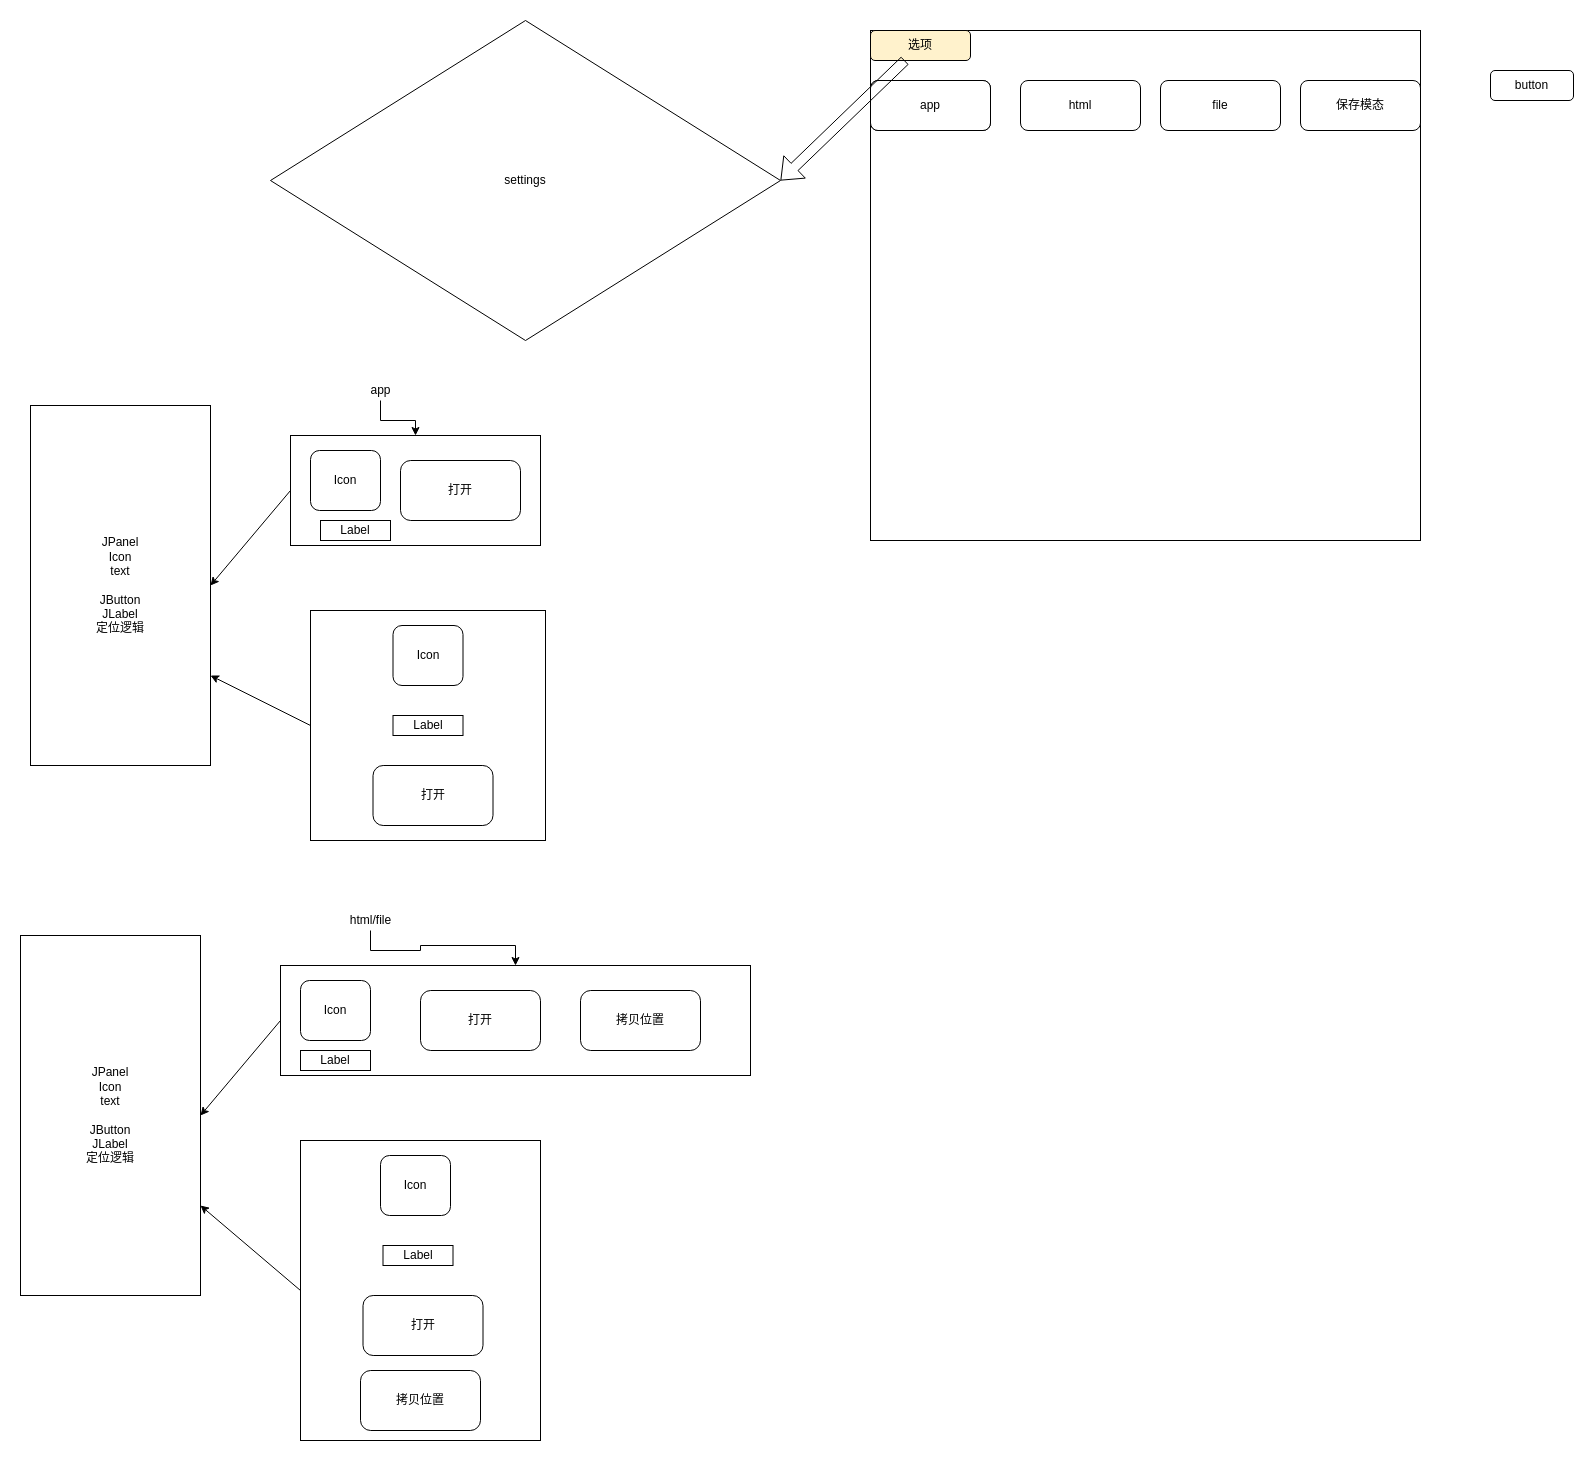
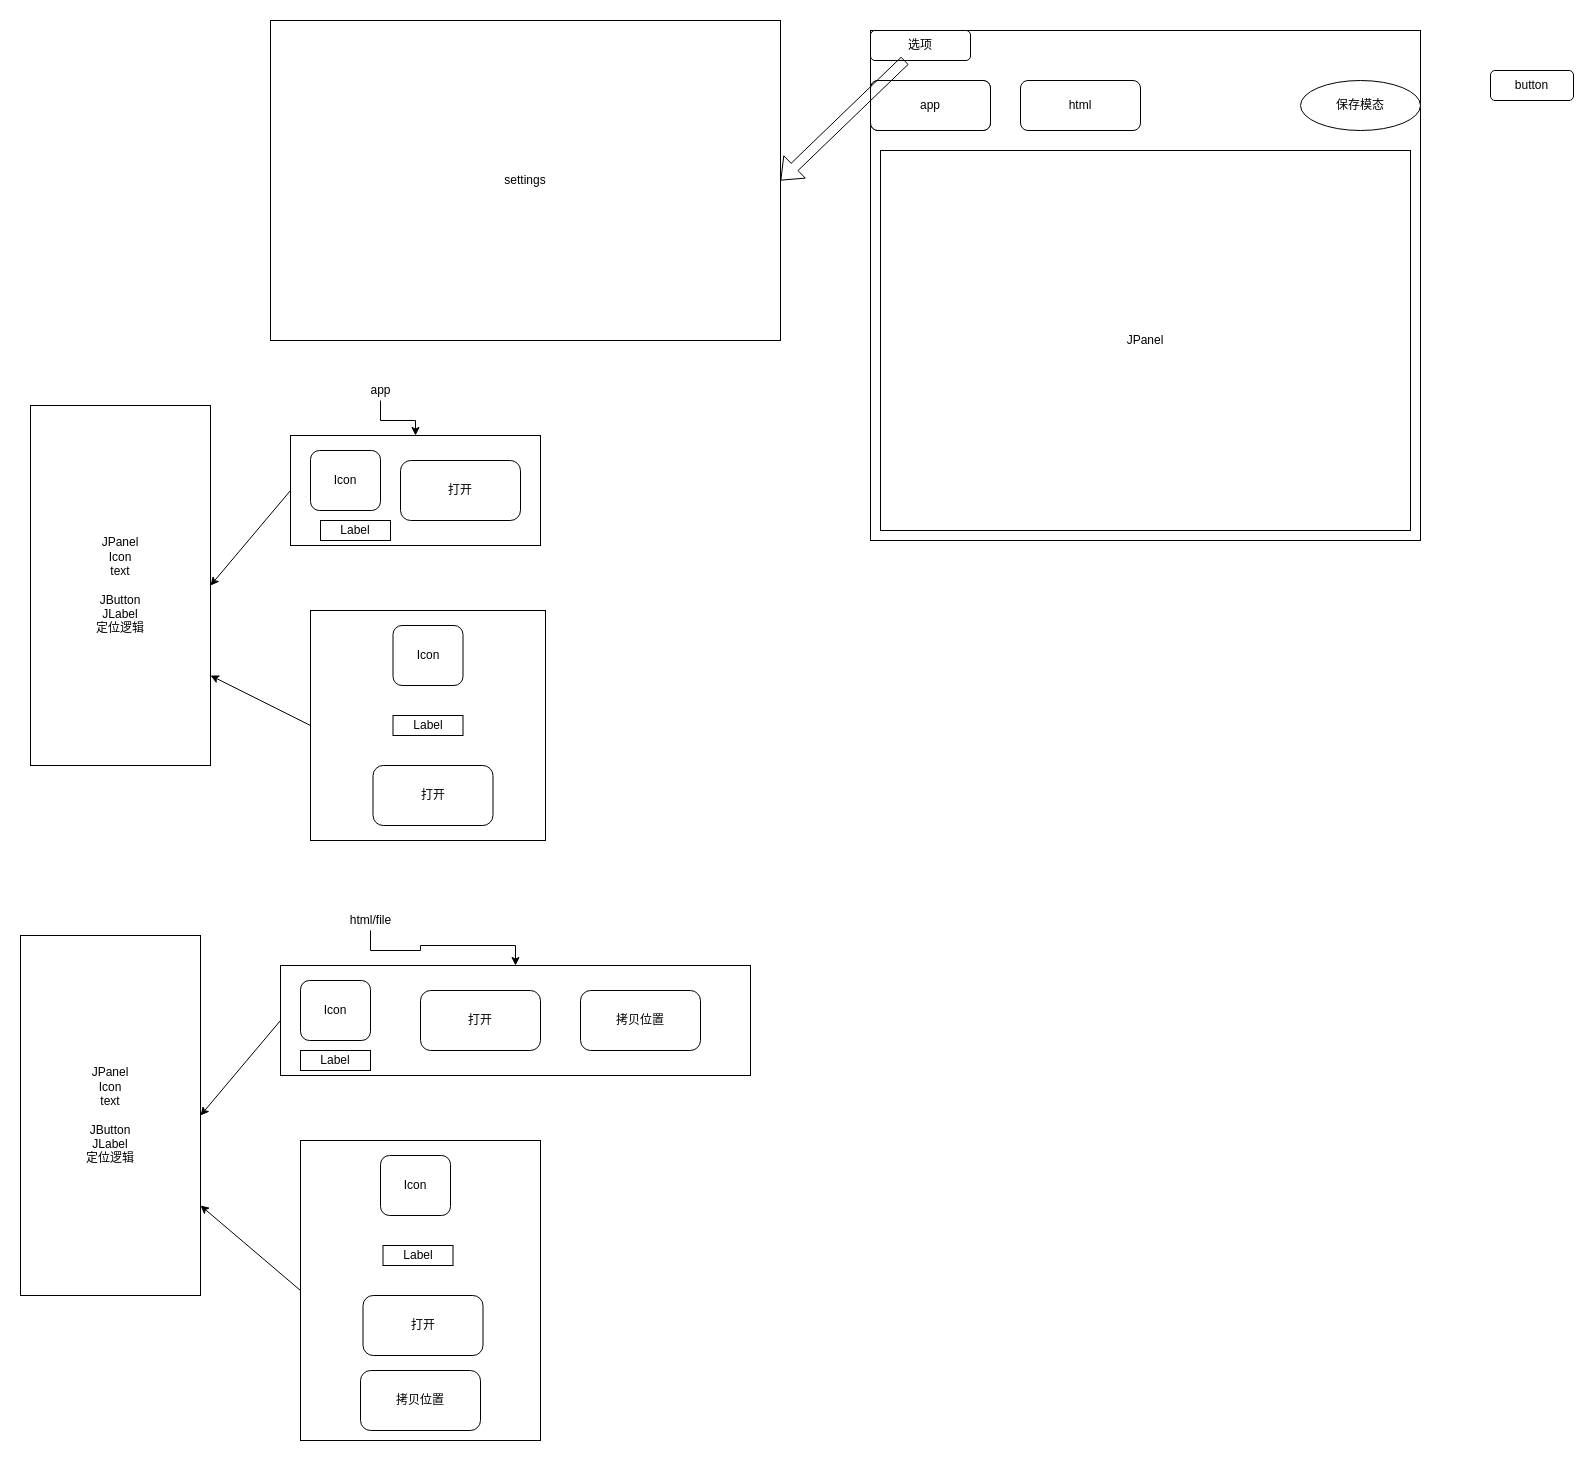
(921, 46) -> (921, 46)
(1221, 106) -> none
(1361, 106) -> (1361, 106)
(526, 181) -> (526, 181)
none -> (1146, 341)
